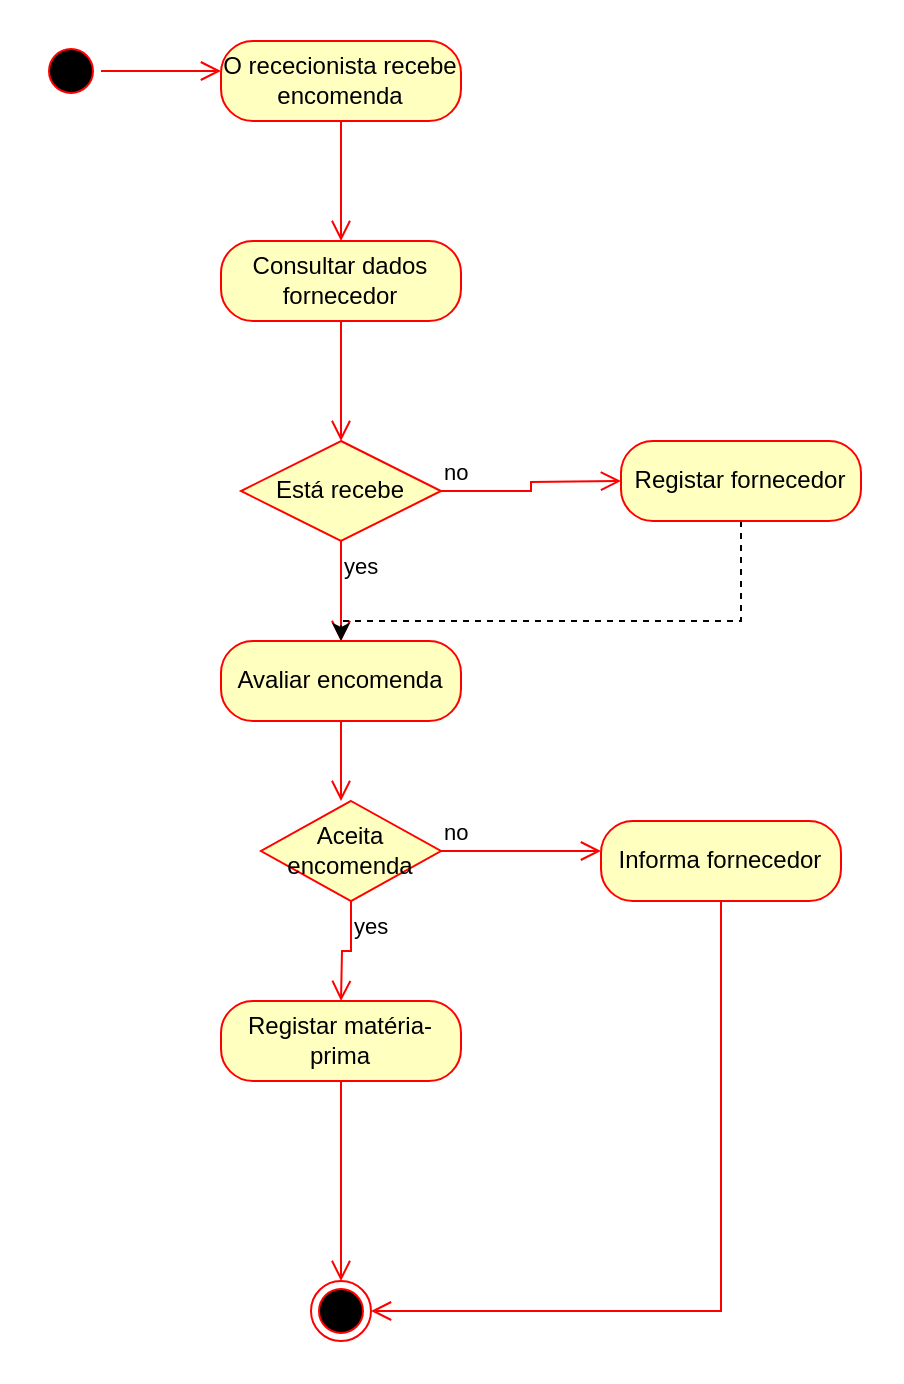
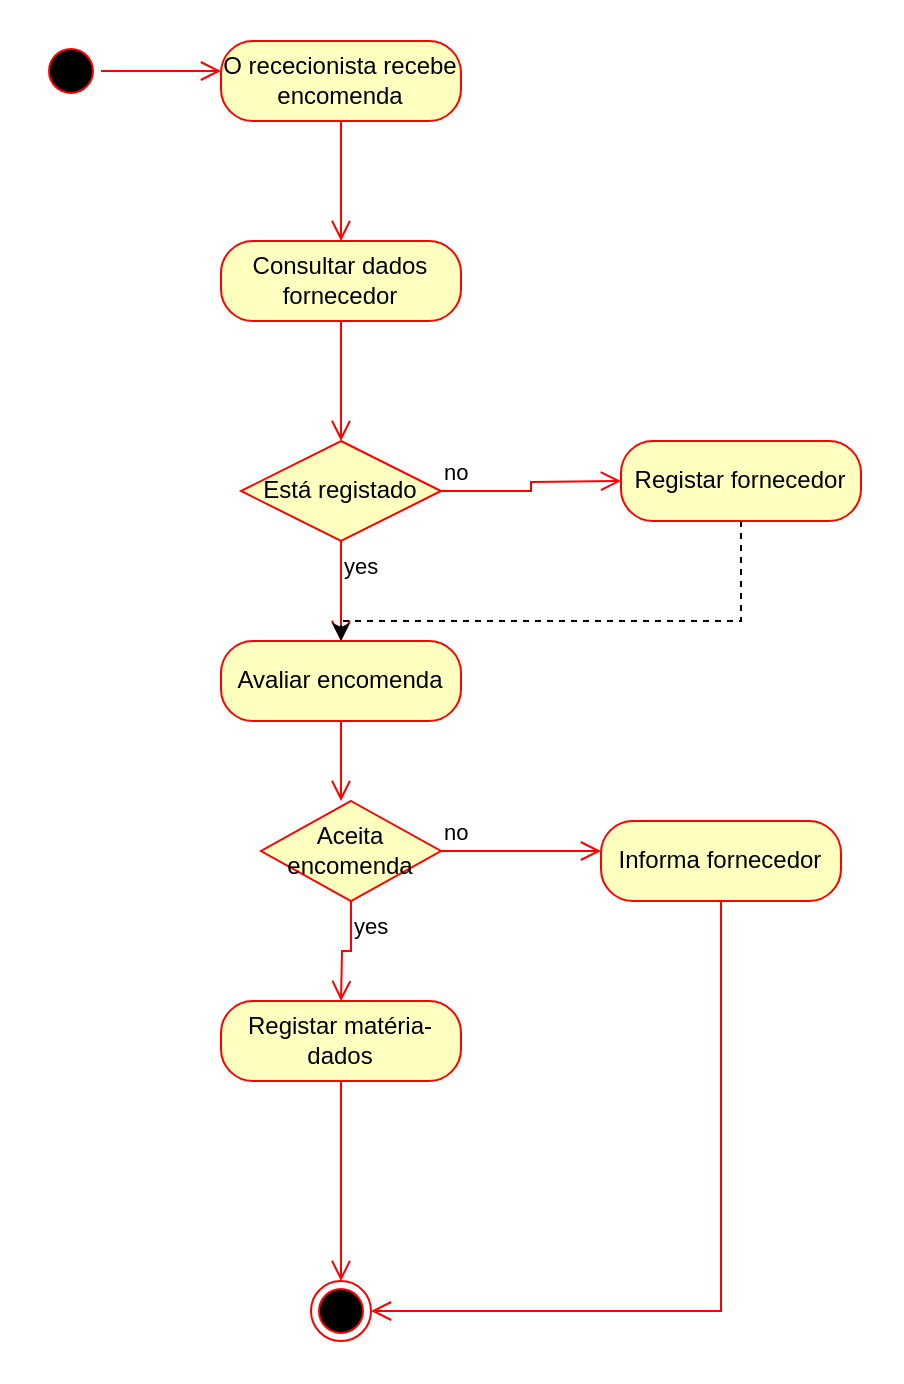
(341, 491) -> (341, 491)
(341, 1041) -> (341, 1041)
